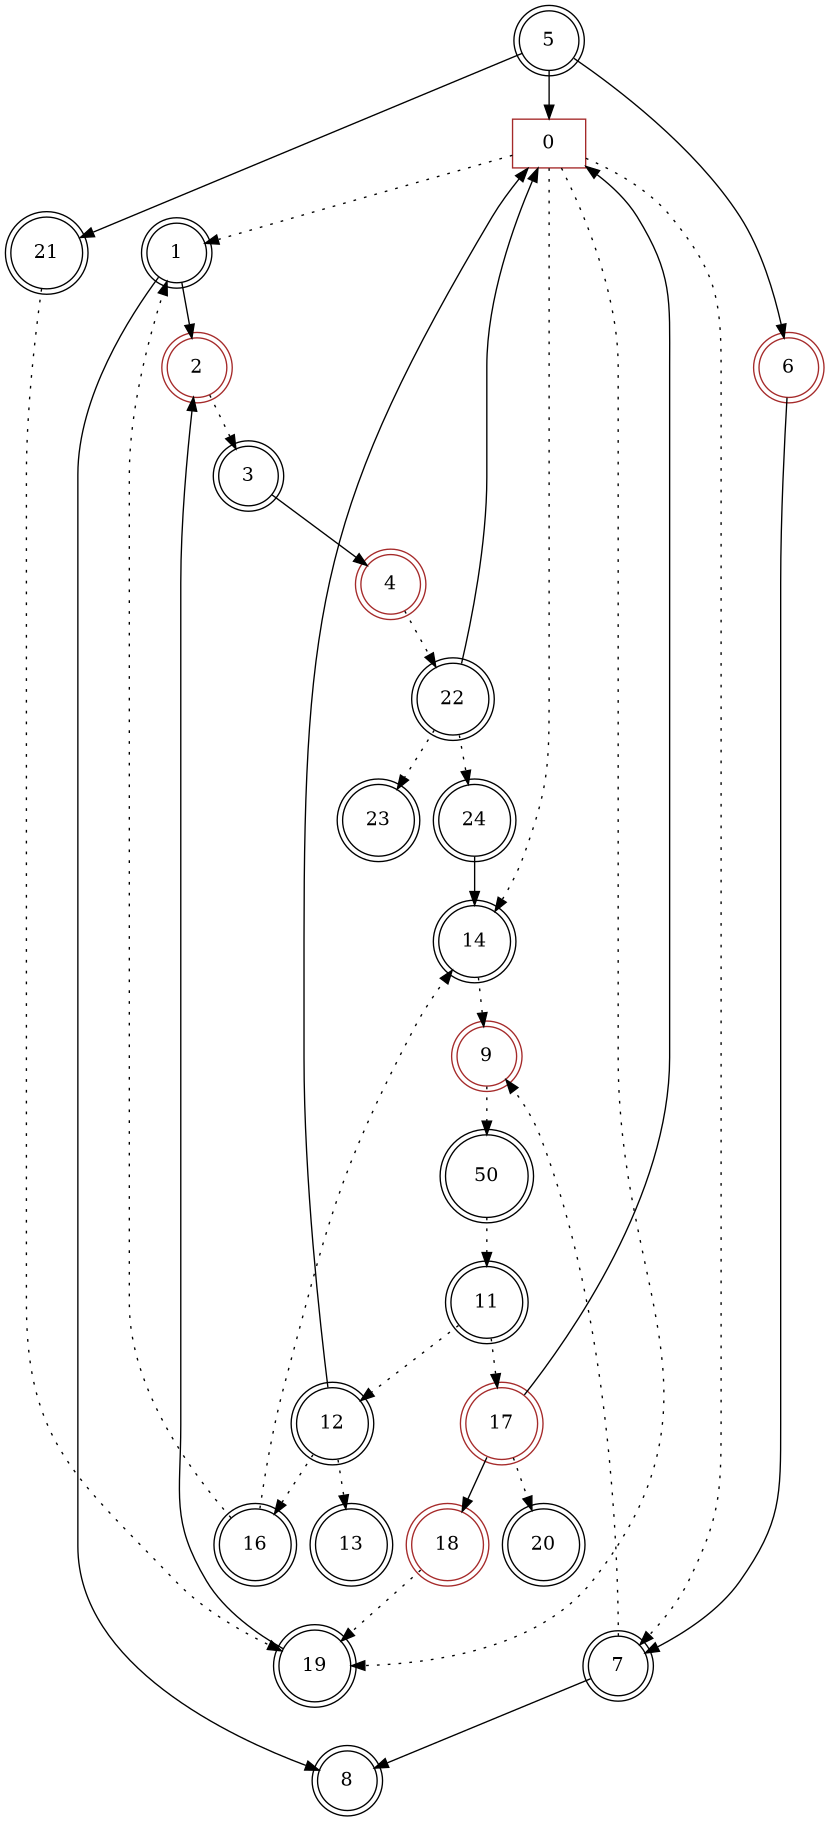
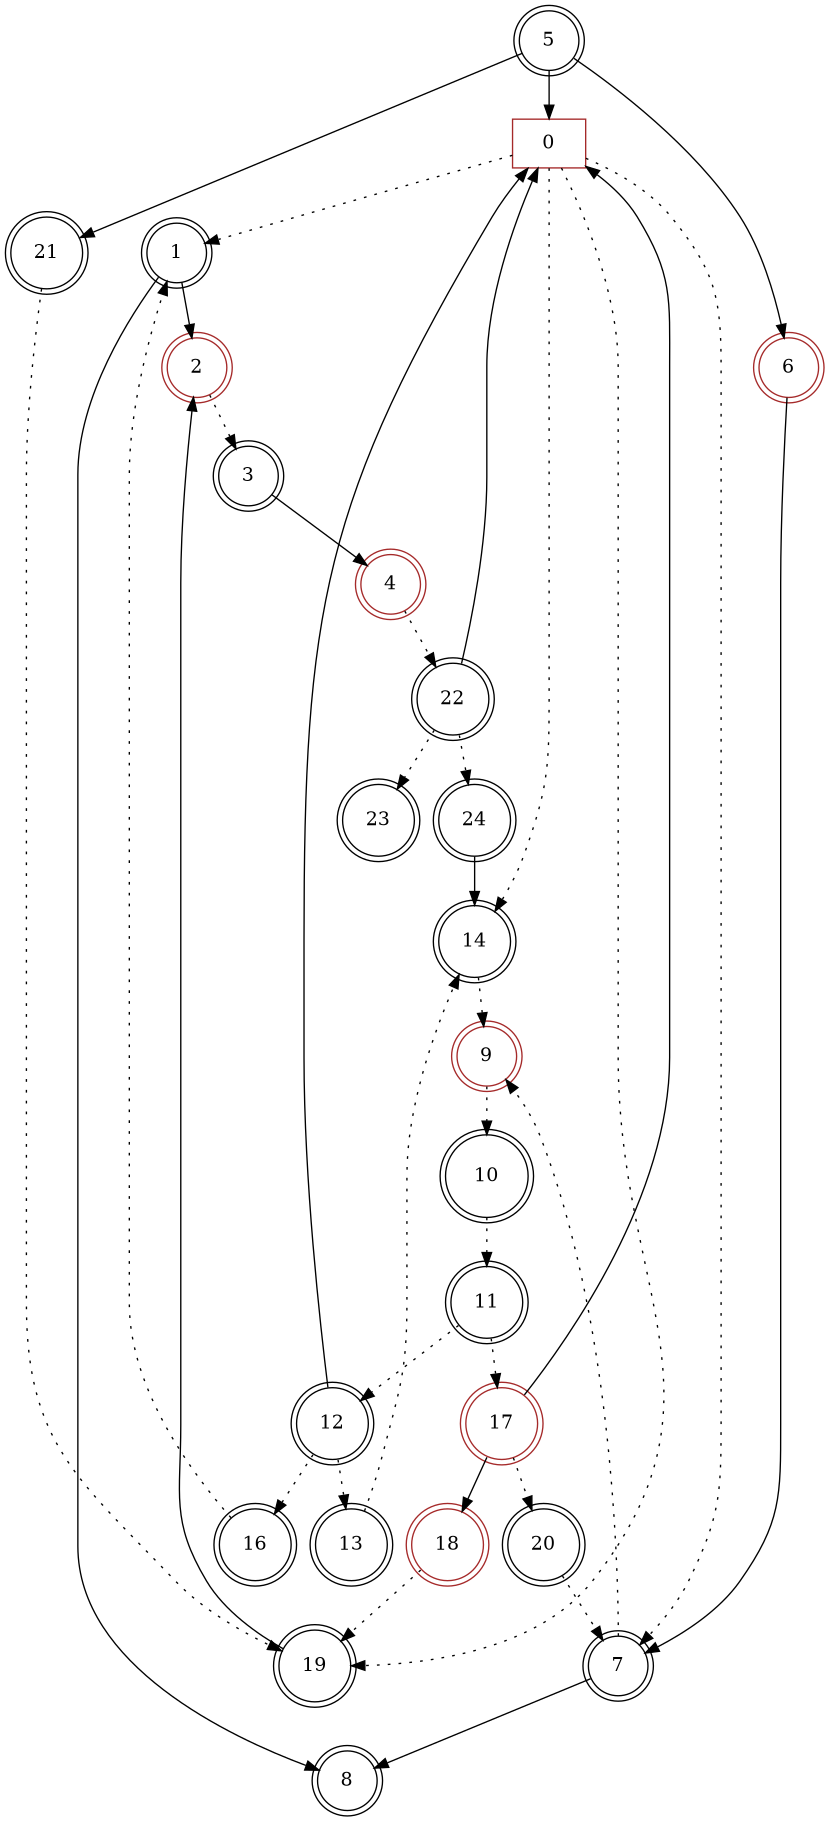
(487, 1176) -> (487, 1176)
(326, 1235) -> (407, 1248)
none -> (581, 1605)
